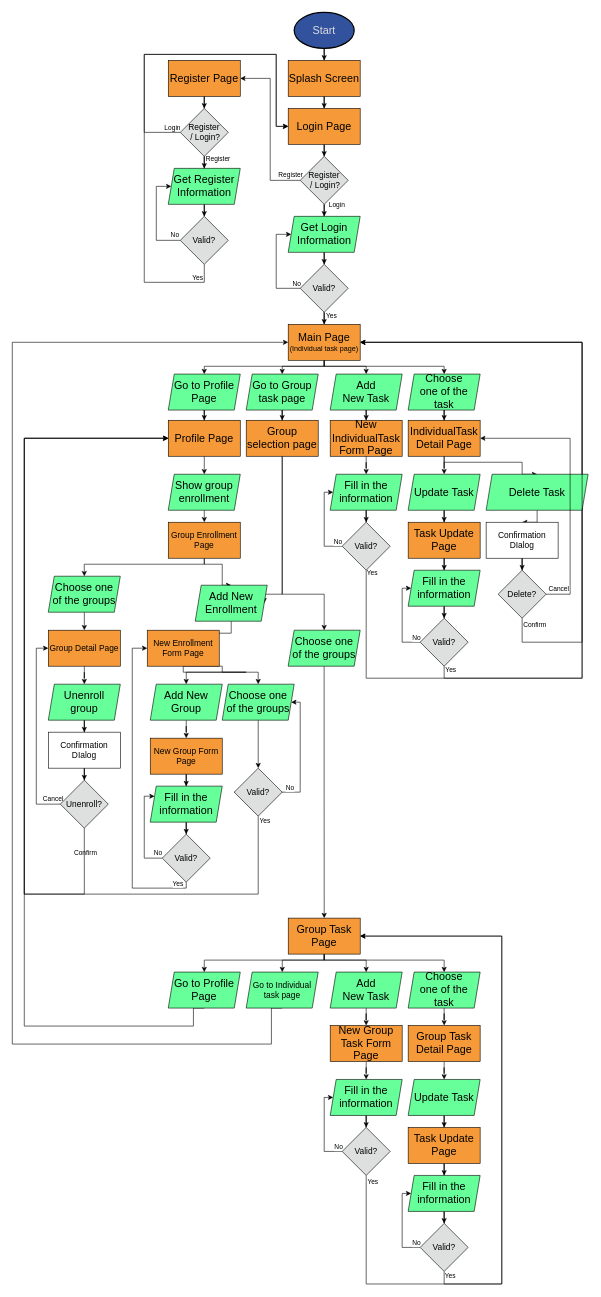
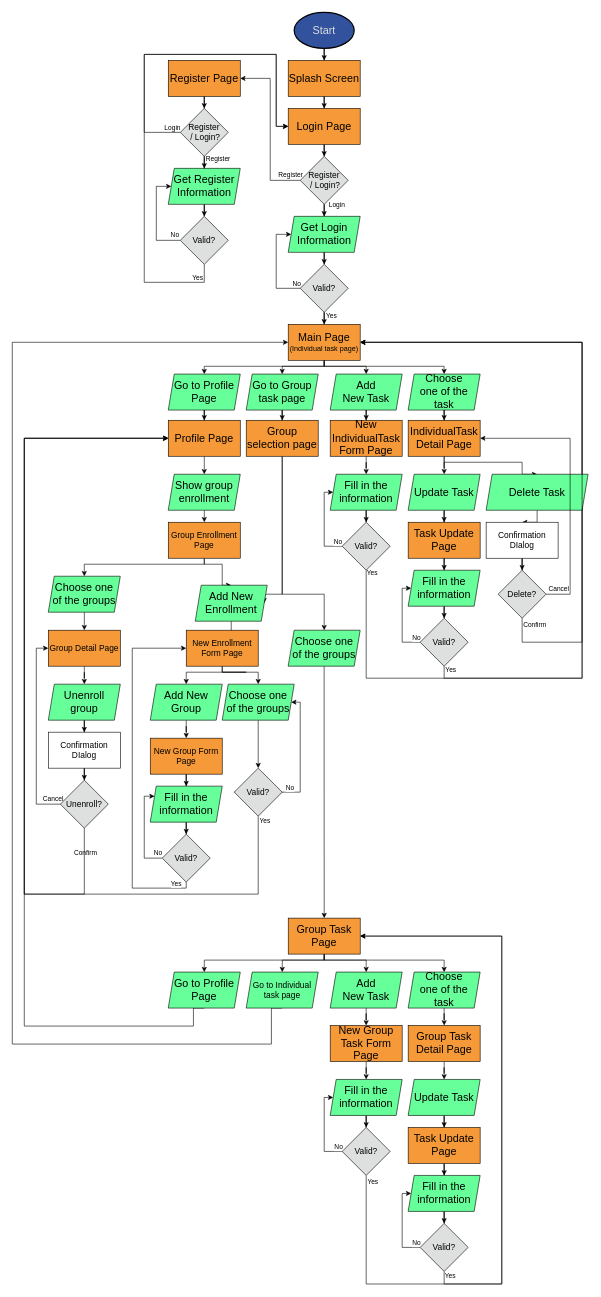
(183, 648) -> (222, 648)
